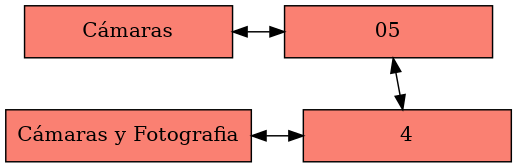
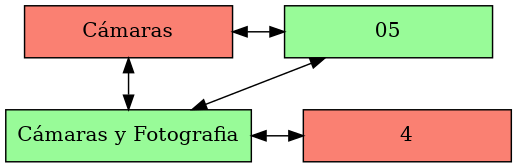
(389, 32) -> (389, 32)
none -> (129, 84)
(398, 84) -> (259, 84)
(129, 136) -> (129, 136)
